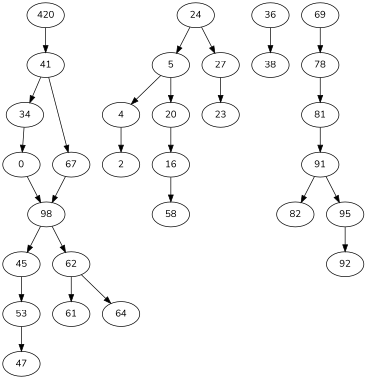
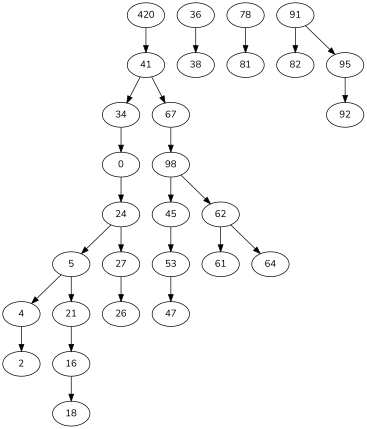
(320, 15) -> none
(171, 115) -> (71, 314)
(221, 115) -> (121, 314)
(320, 136) -> none
(32, 186) -> (121, 186)
(171, 214) -> (71, 414)
